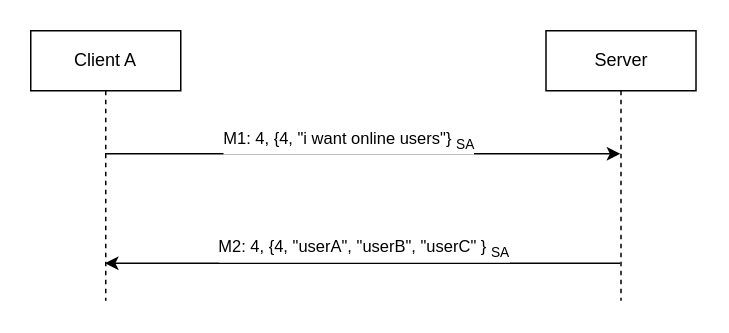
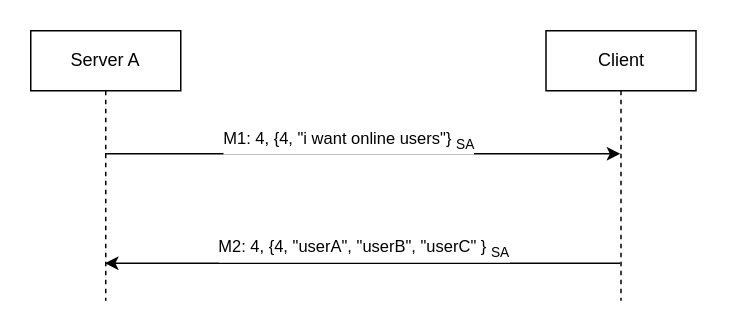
(106, 61) -> (106, 61)
(622, 61) -> (622, 61)
